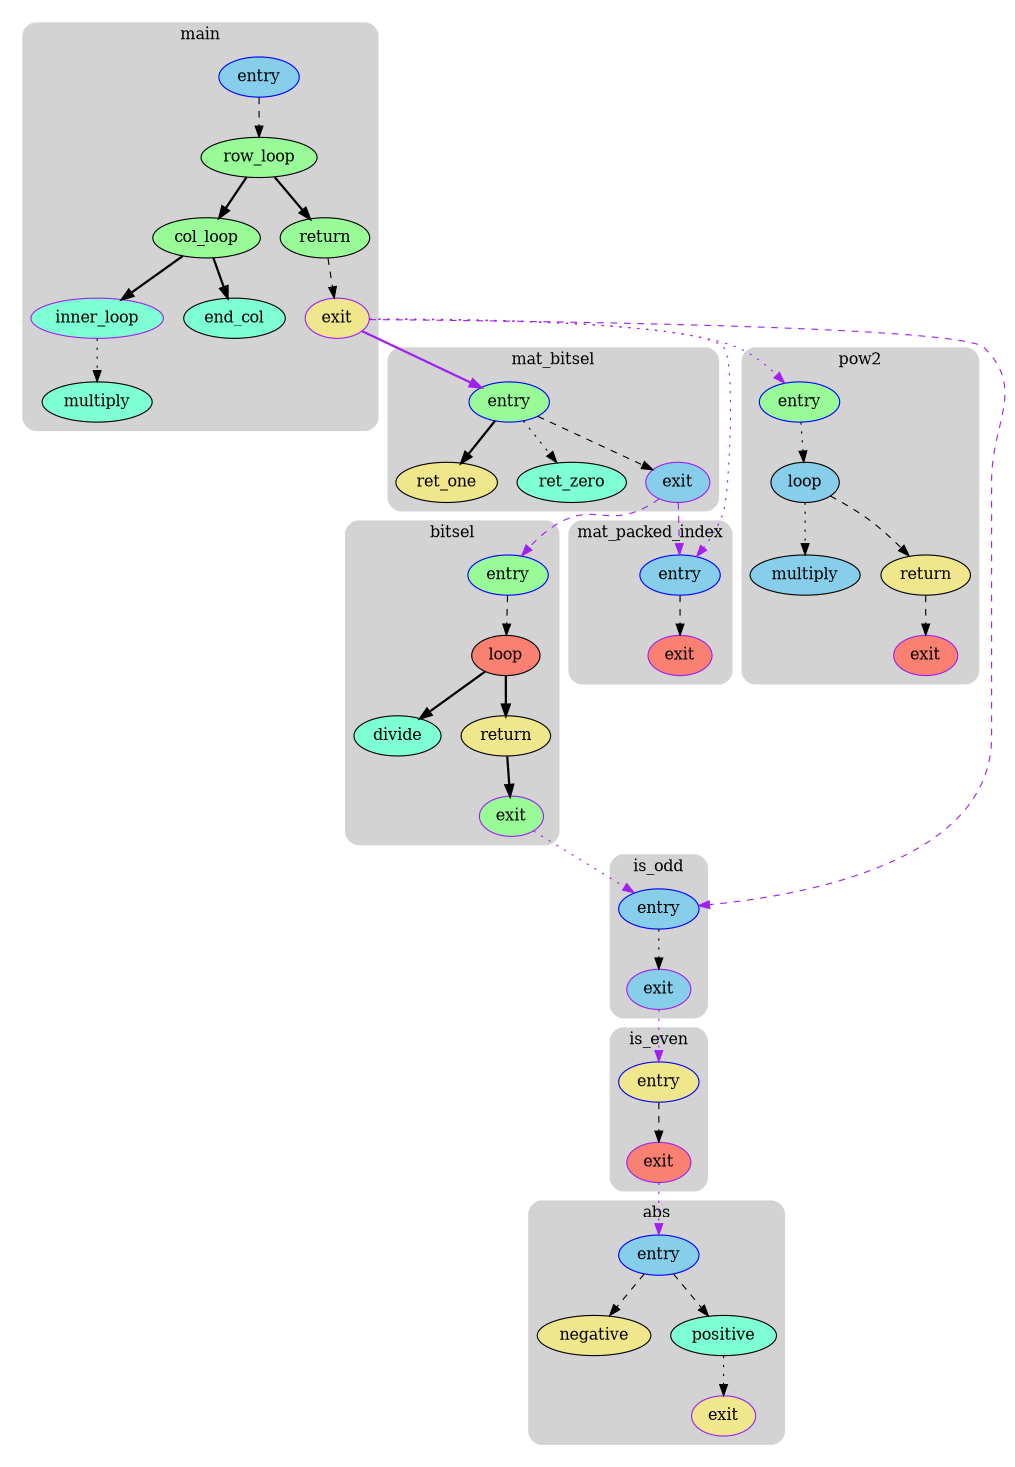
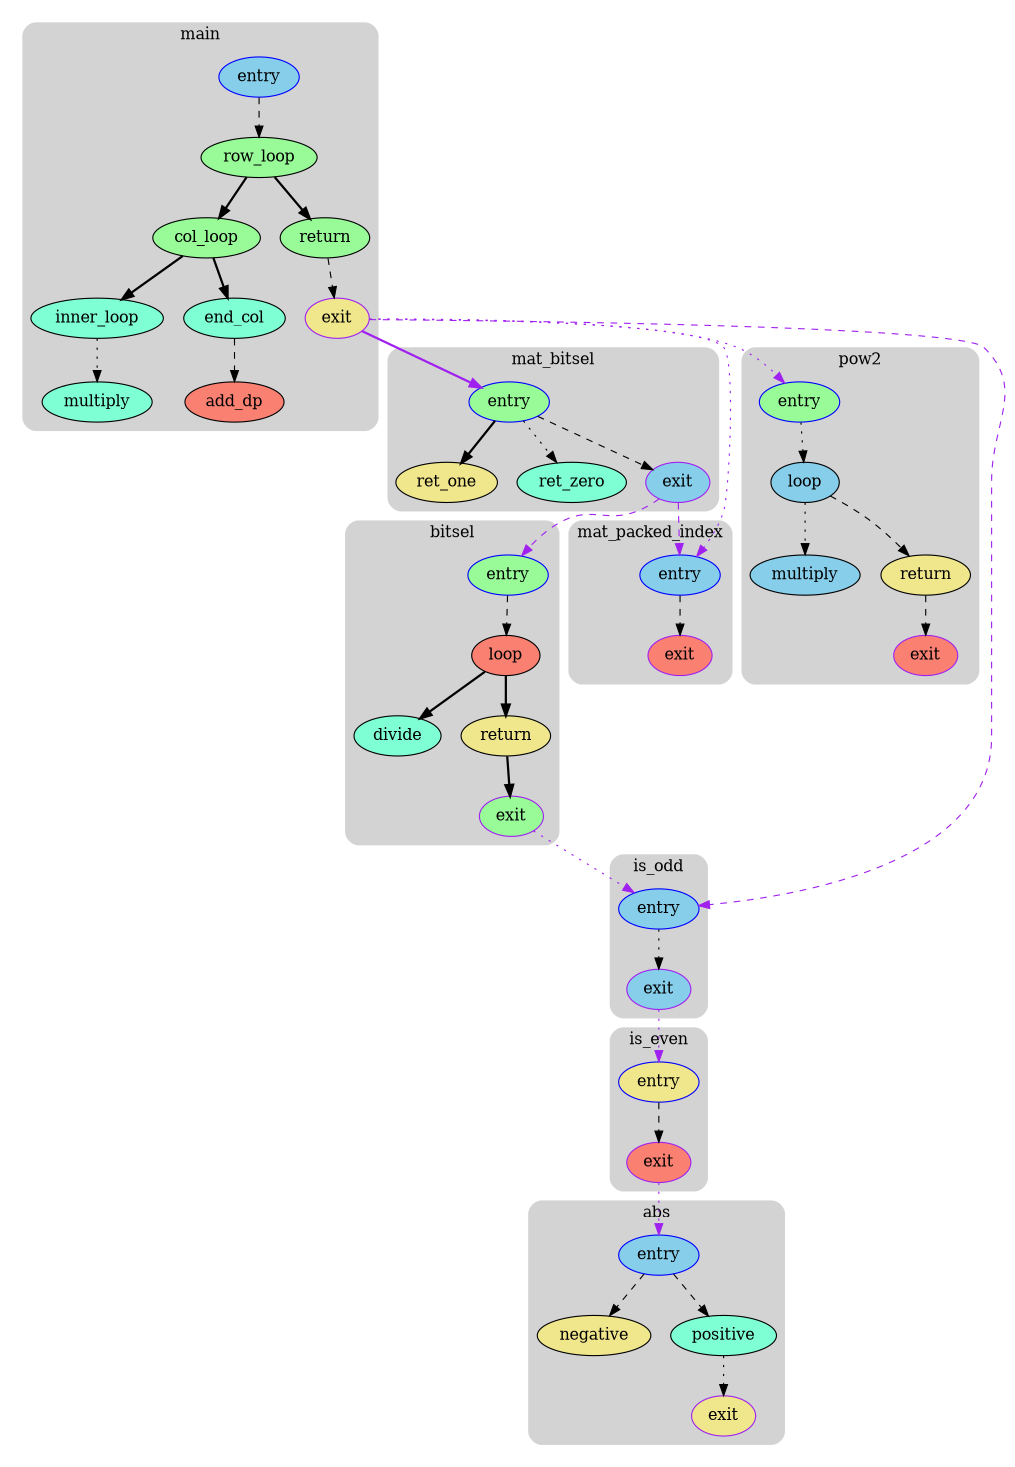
(97, 318) -> (97, 318)
none -> (234, 402)
